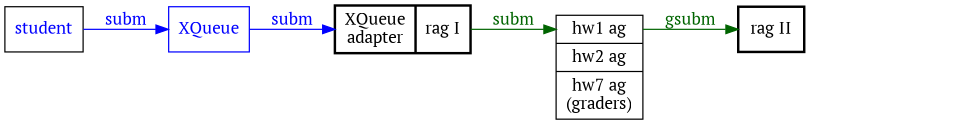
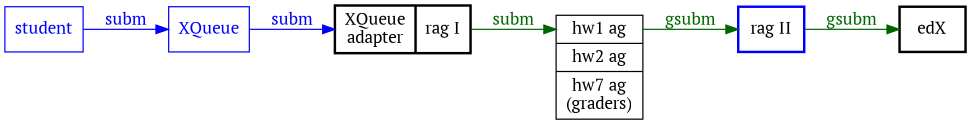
(44, 29) -> (44, 29)
(771, 29) -> (771, 29)
none -> (933, 29)
